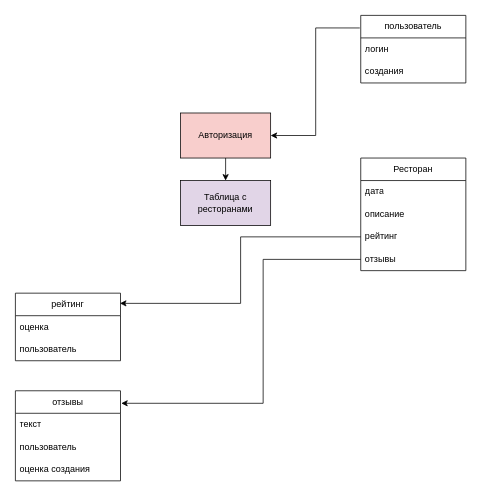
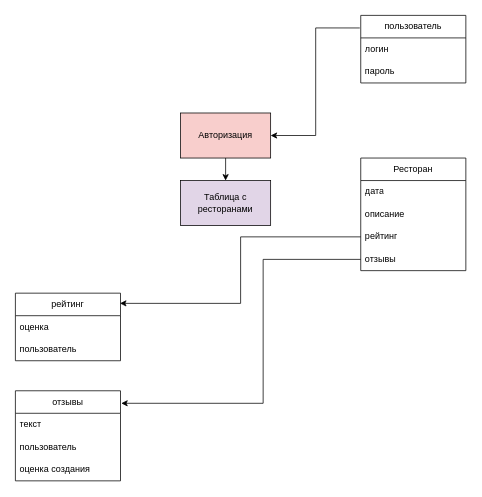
(385, 72) -> (380, 72)
